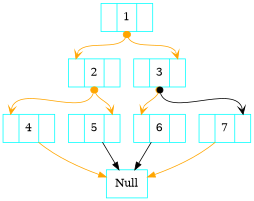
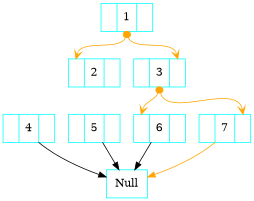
(103, 100) -> none
(53, 101) -> none
(201, 101) -> (201, 101)
(67, 161) -> (67, 161)
